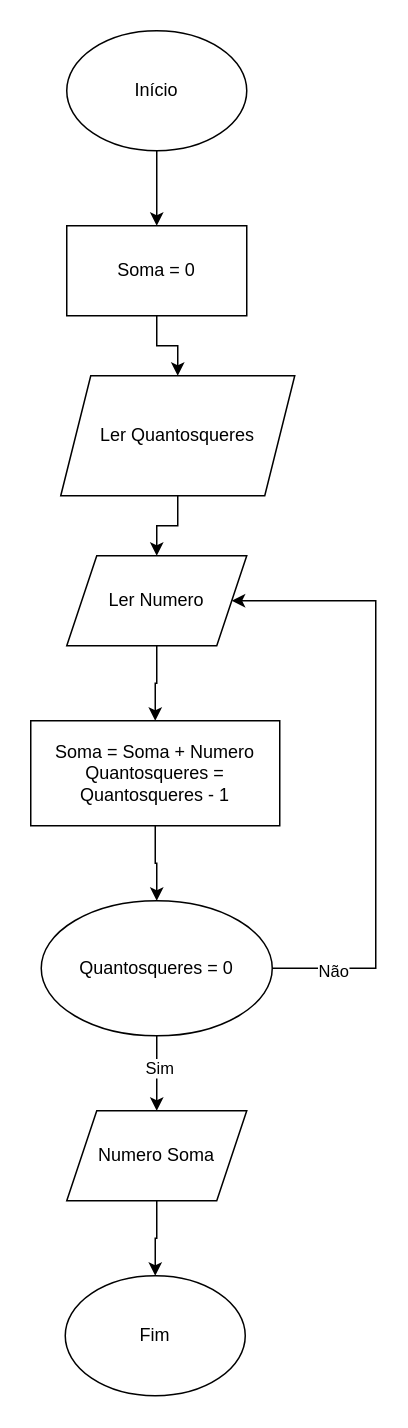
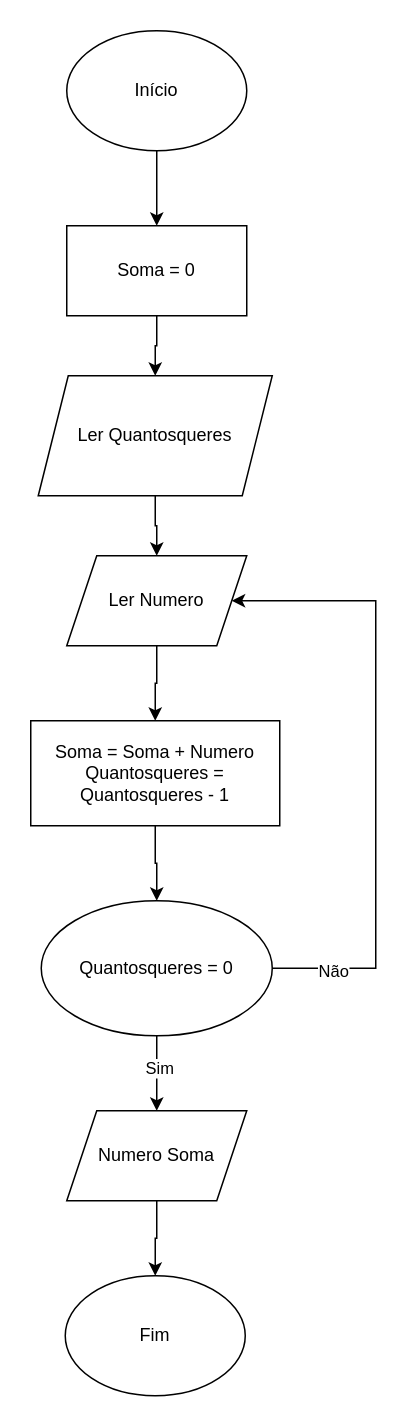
(178, 436) -> (155, 436)
